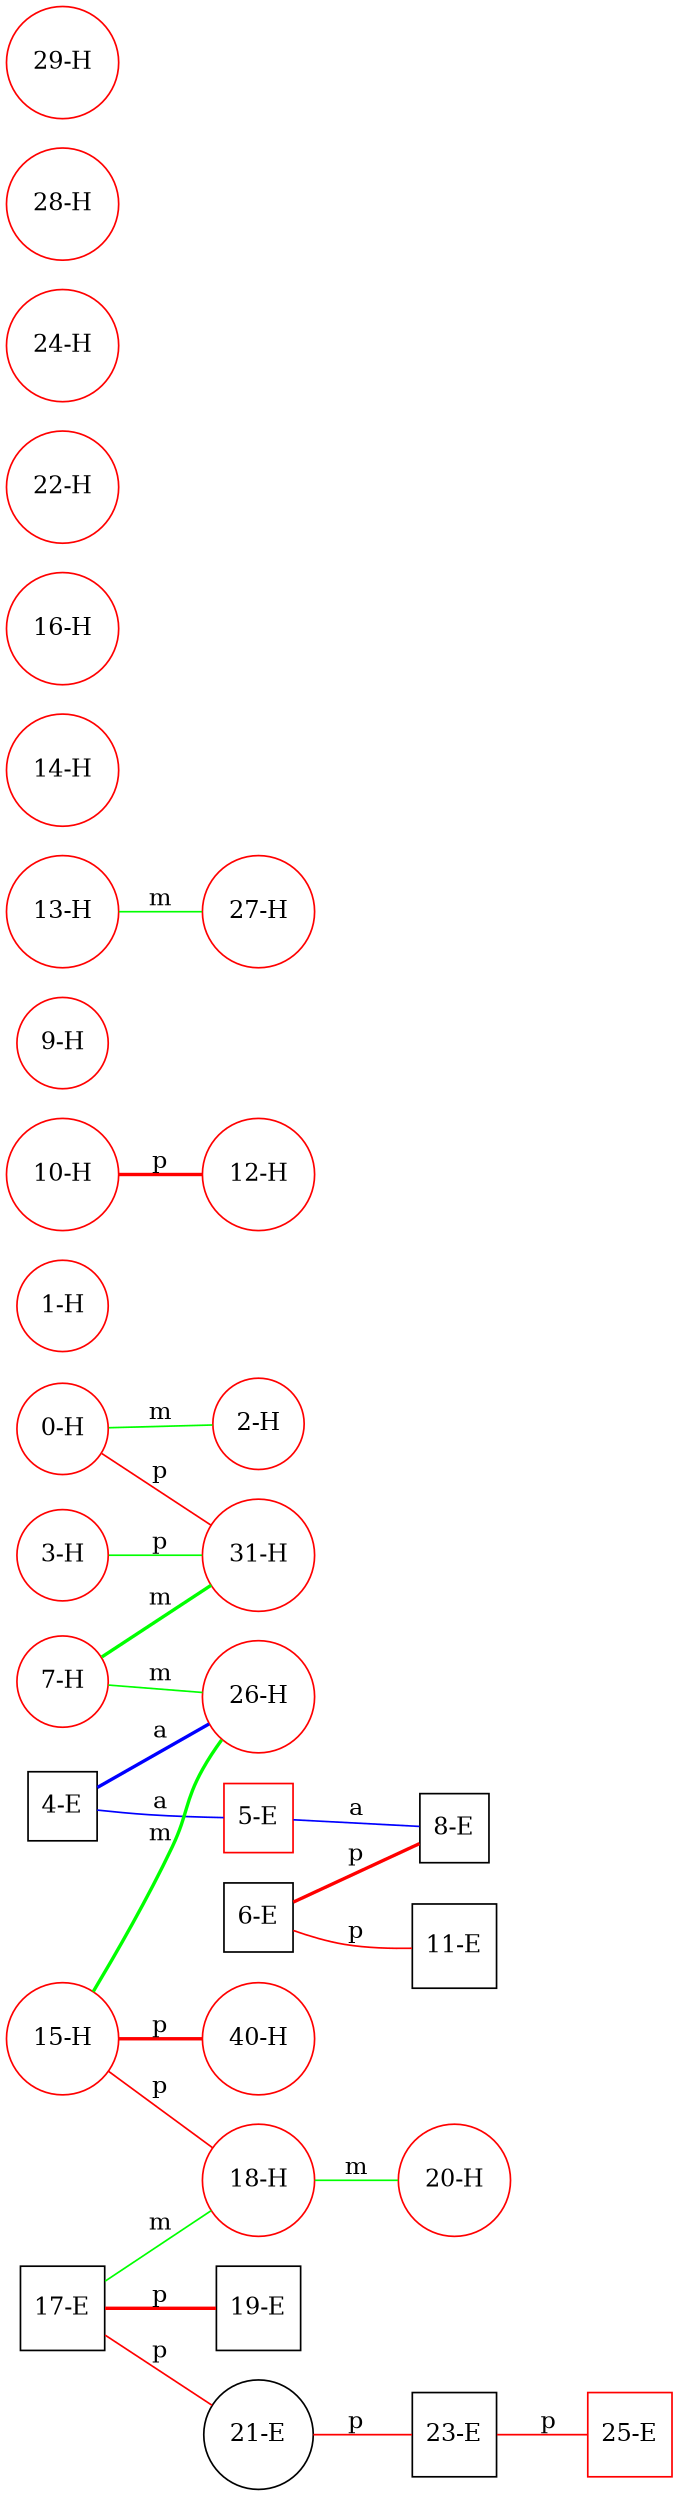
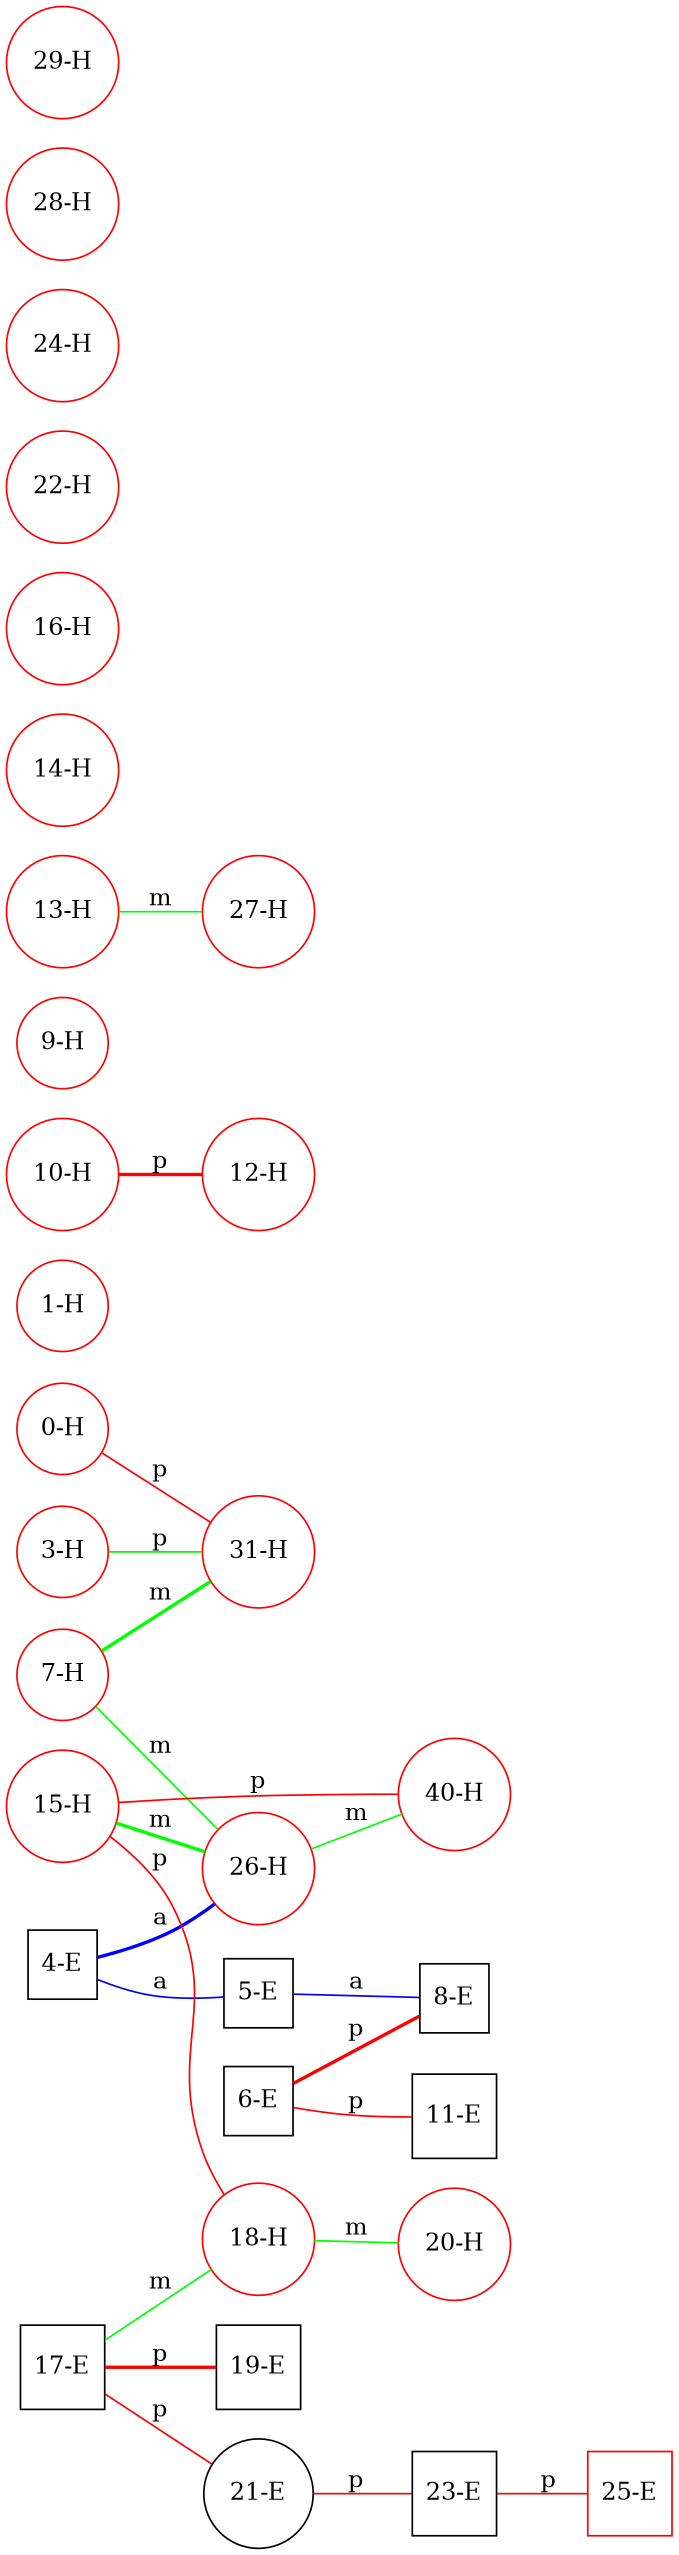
(259, 1424) -> none
(259, 1818) -> (259, 1993)
none -> (357, 1831)
(160, 2039) -> (258, 1796)
